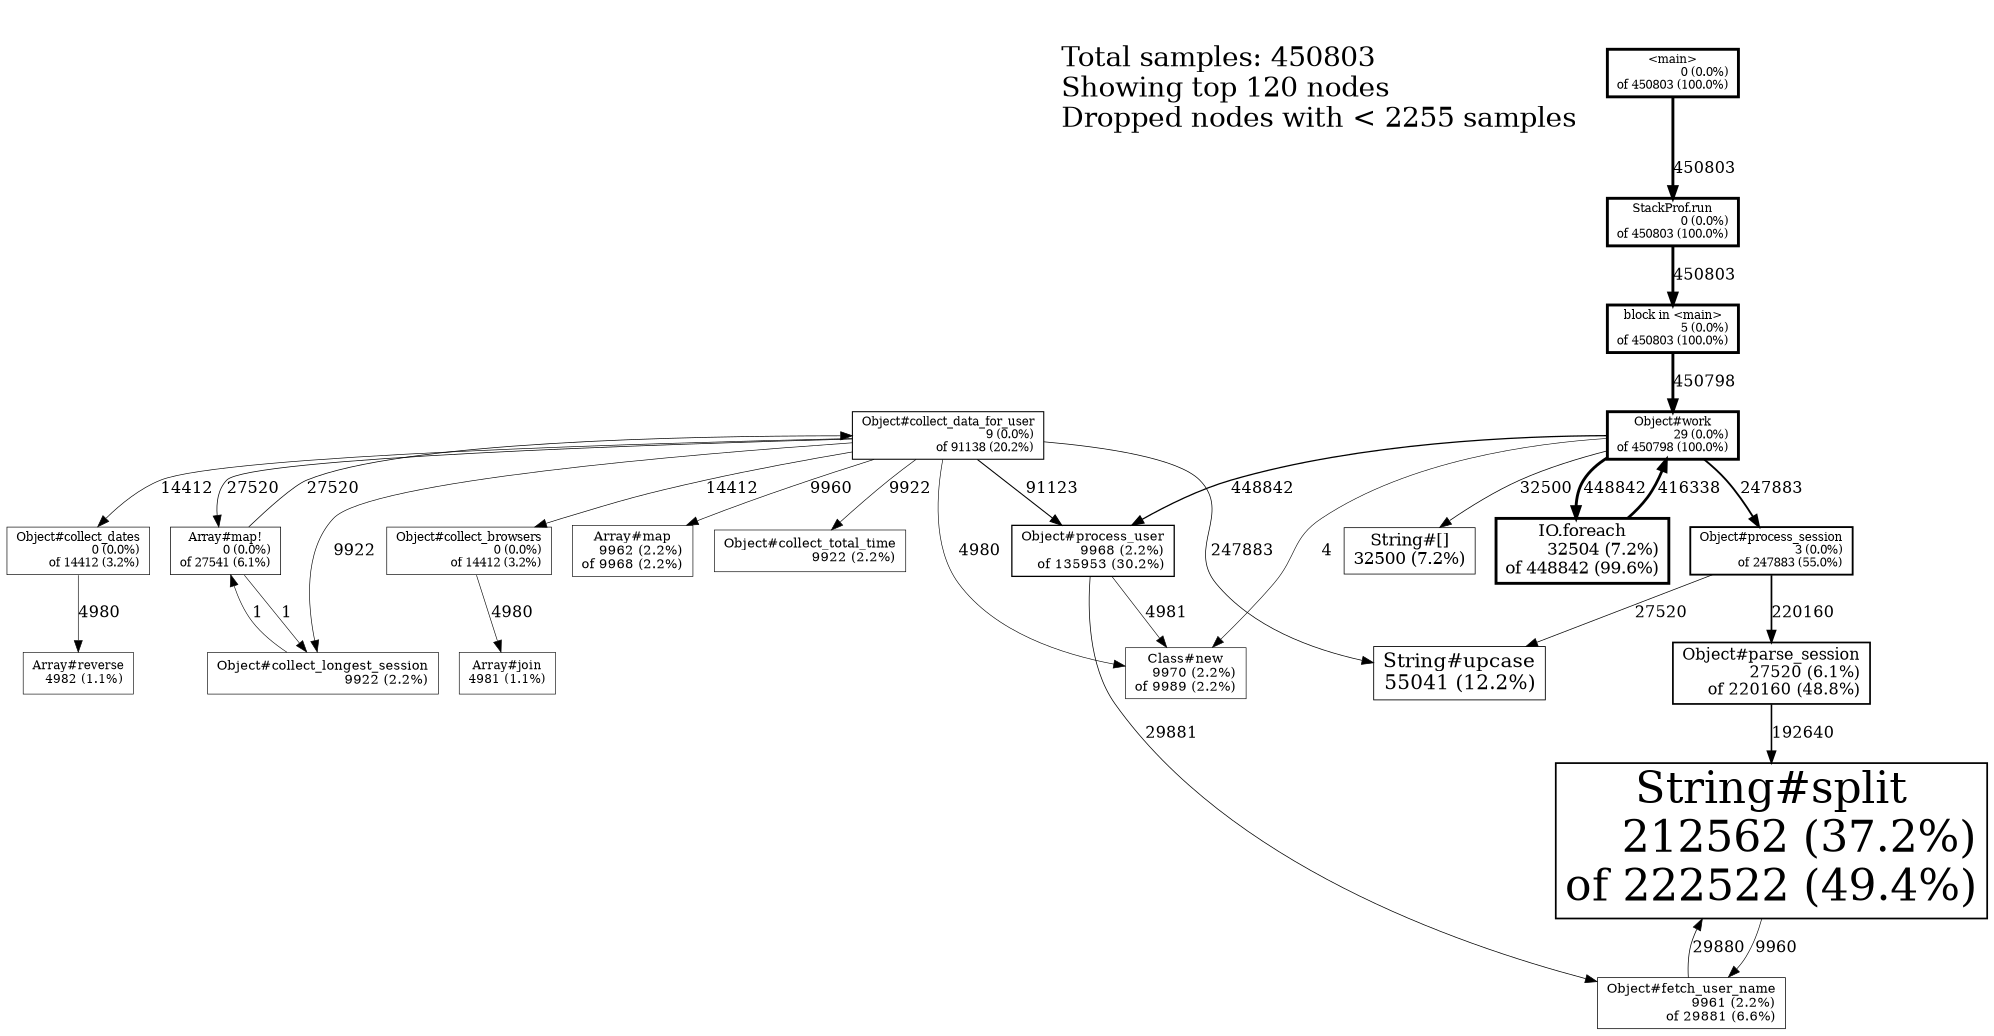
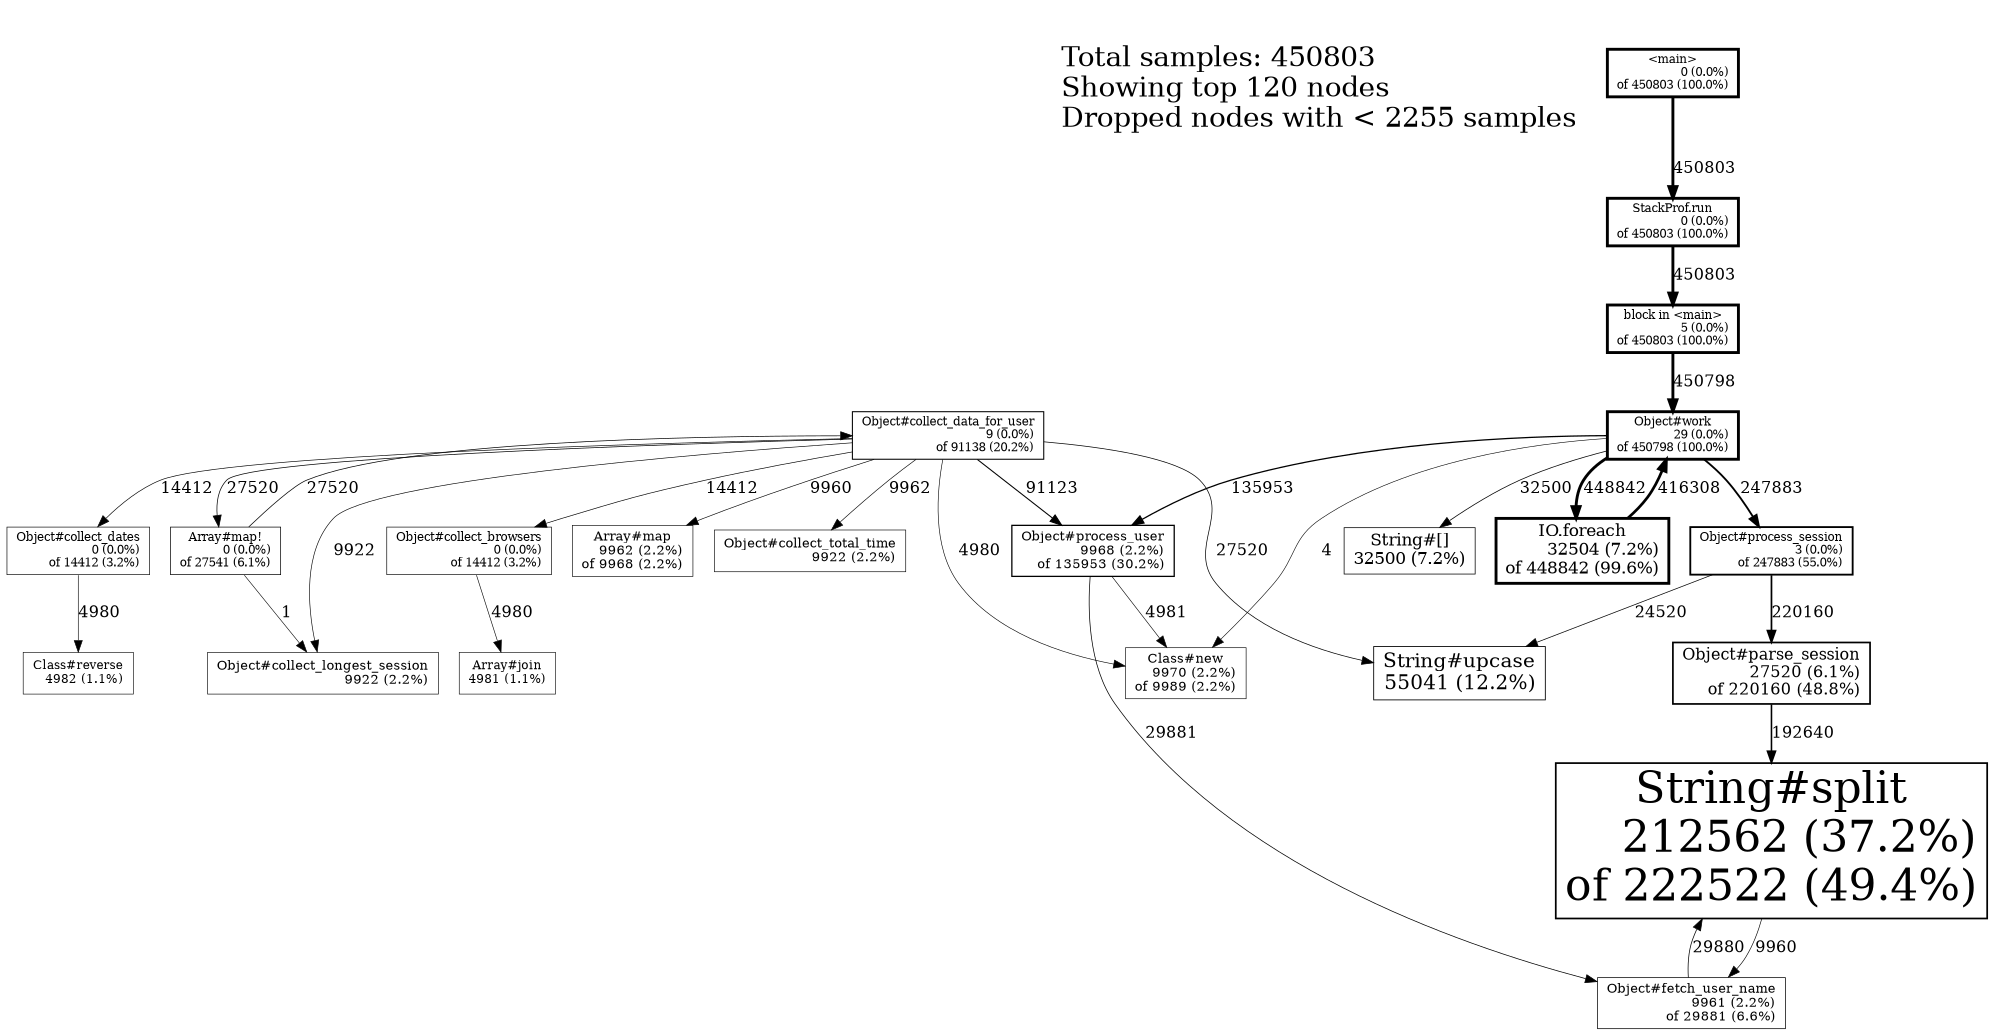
(910, 489) -> (910, 489)
(1263, 489) -> (1263, 489)
(1690, 489) -> (1690, 489)
(1243, 551) -> (1243, 551)
(1661, 613) -> (1661, 613)
(254, 624) -> none
(78, 673) -> (78, 673)
